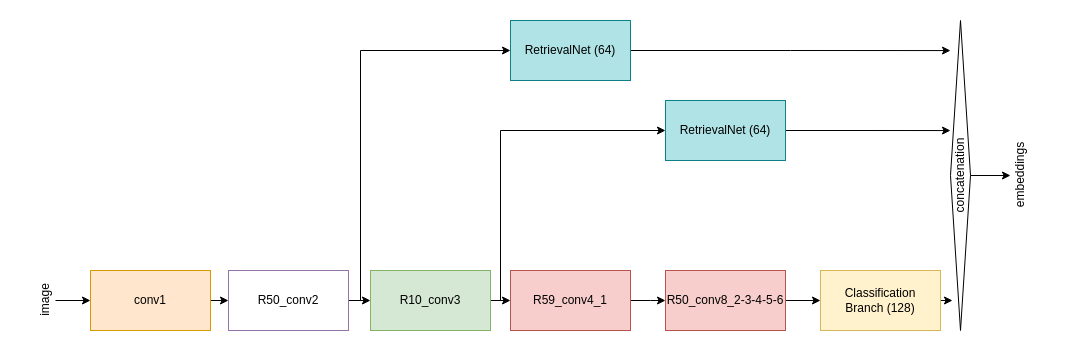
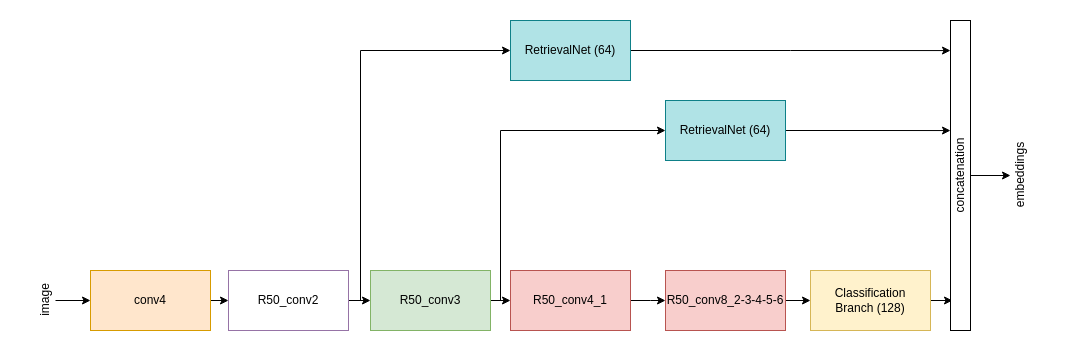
(961, 176) -> (961, 176)
(151, 301) -> (151, 301)
(431, 301) -> (431, 301)
(571, 301) -> (571, 301)
(881, 301) -> (871, 301)
